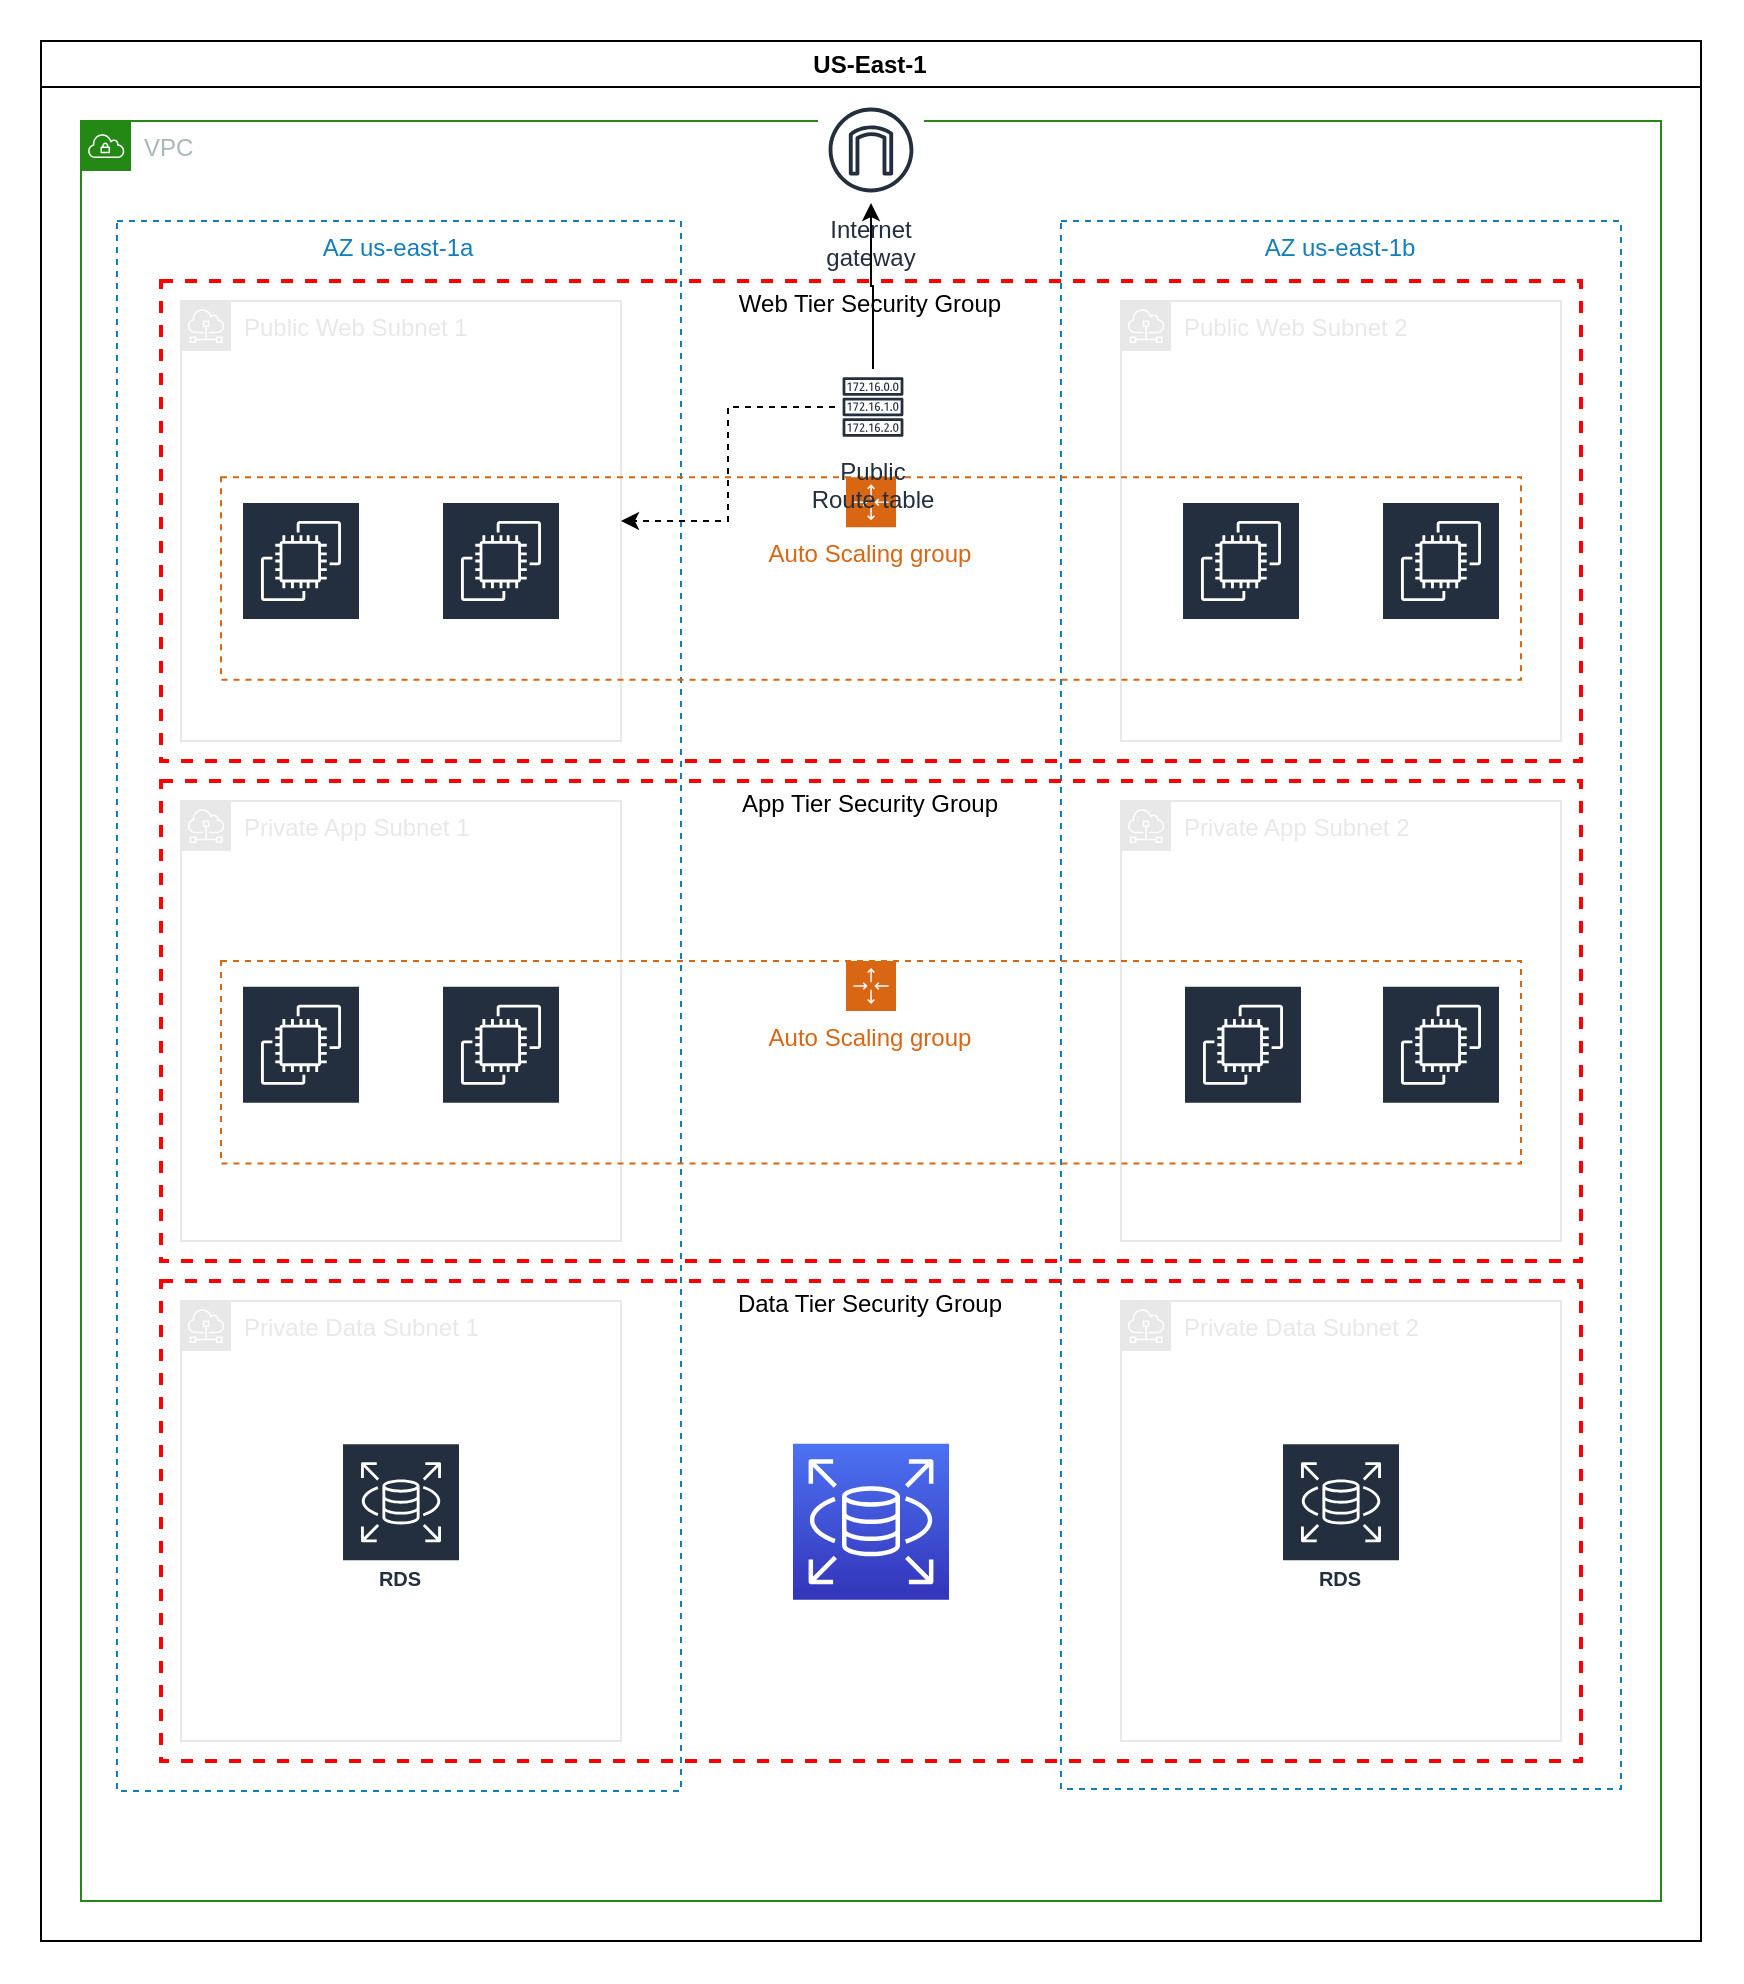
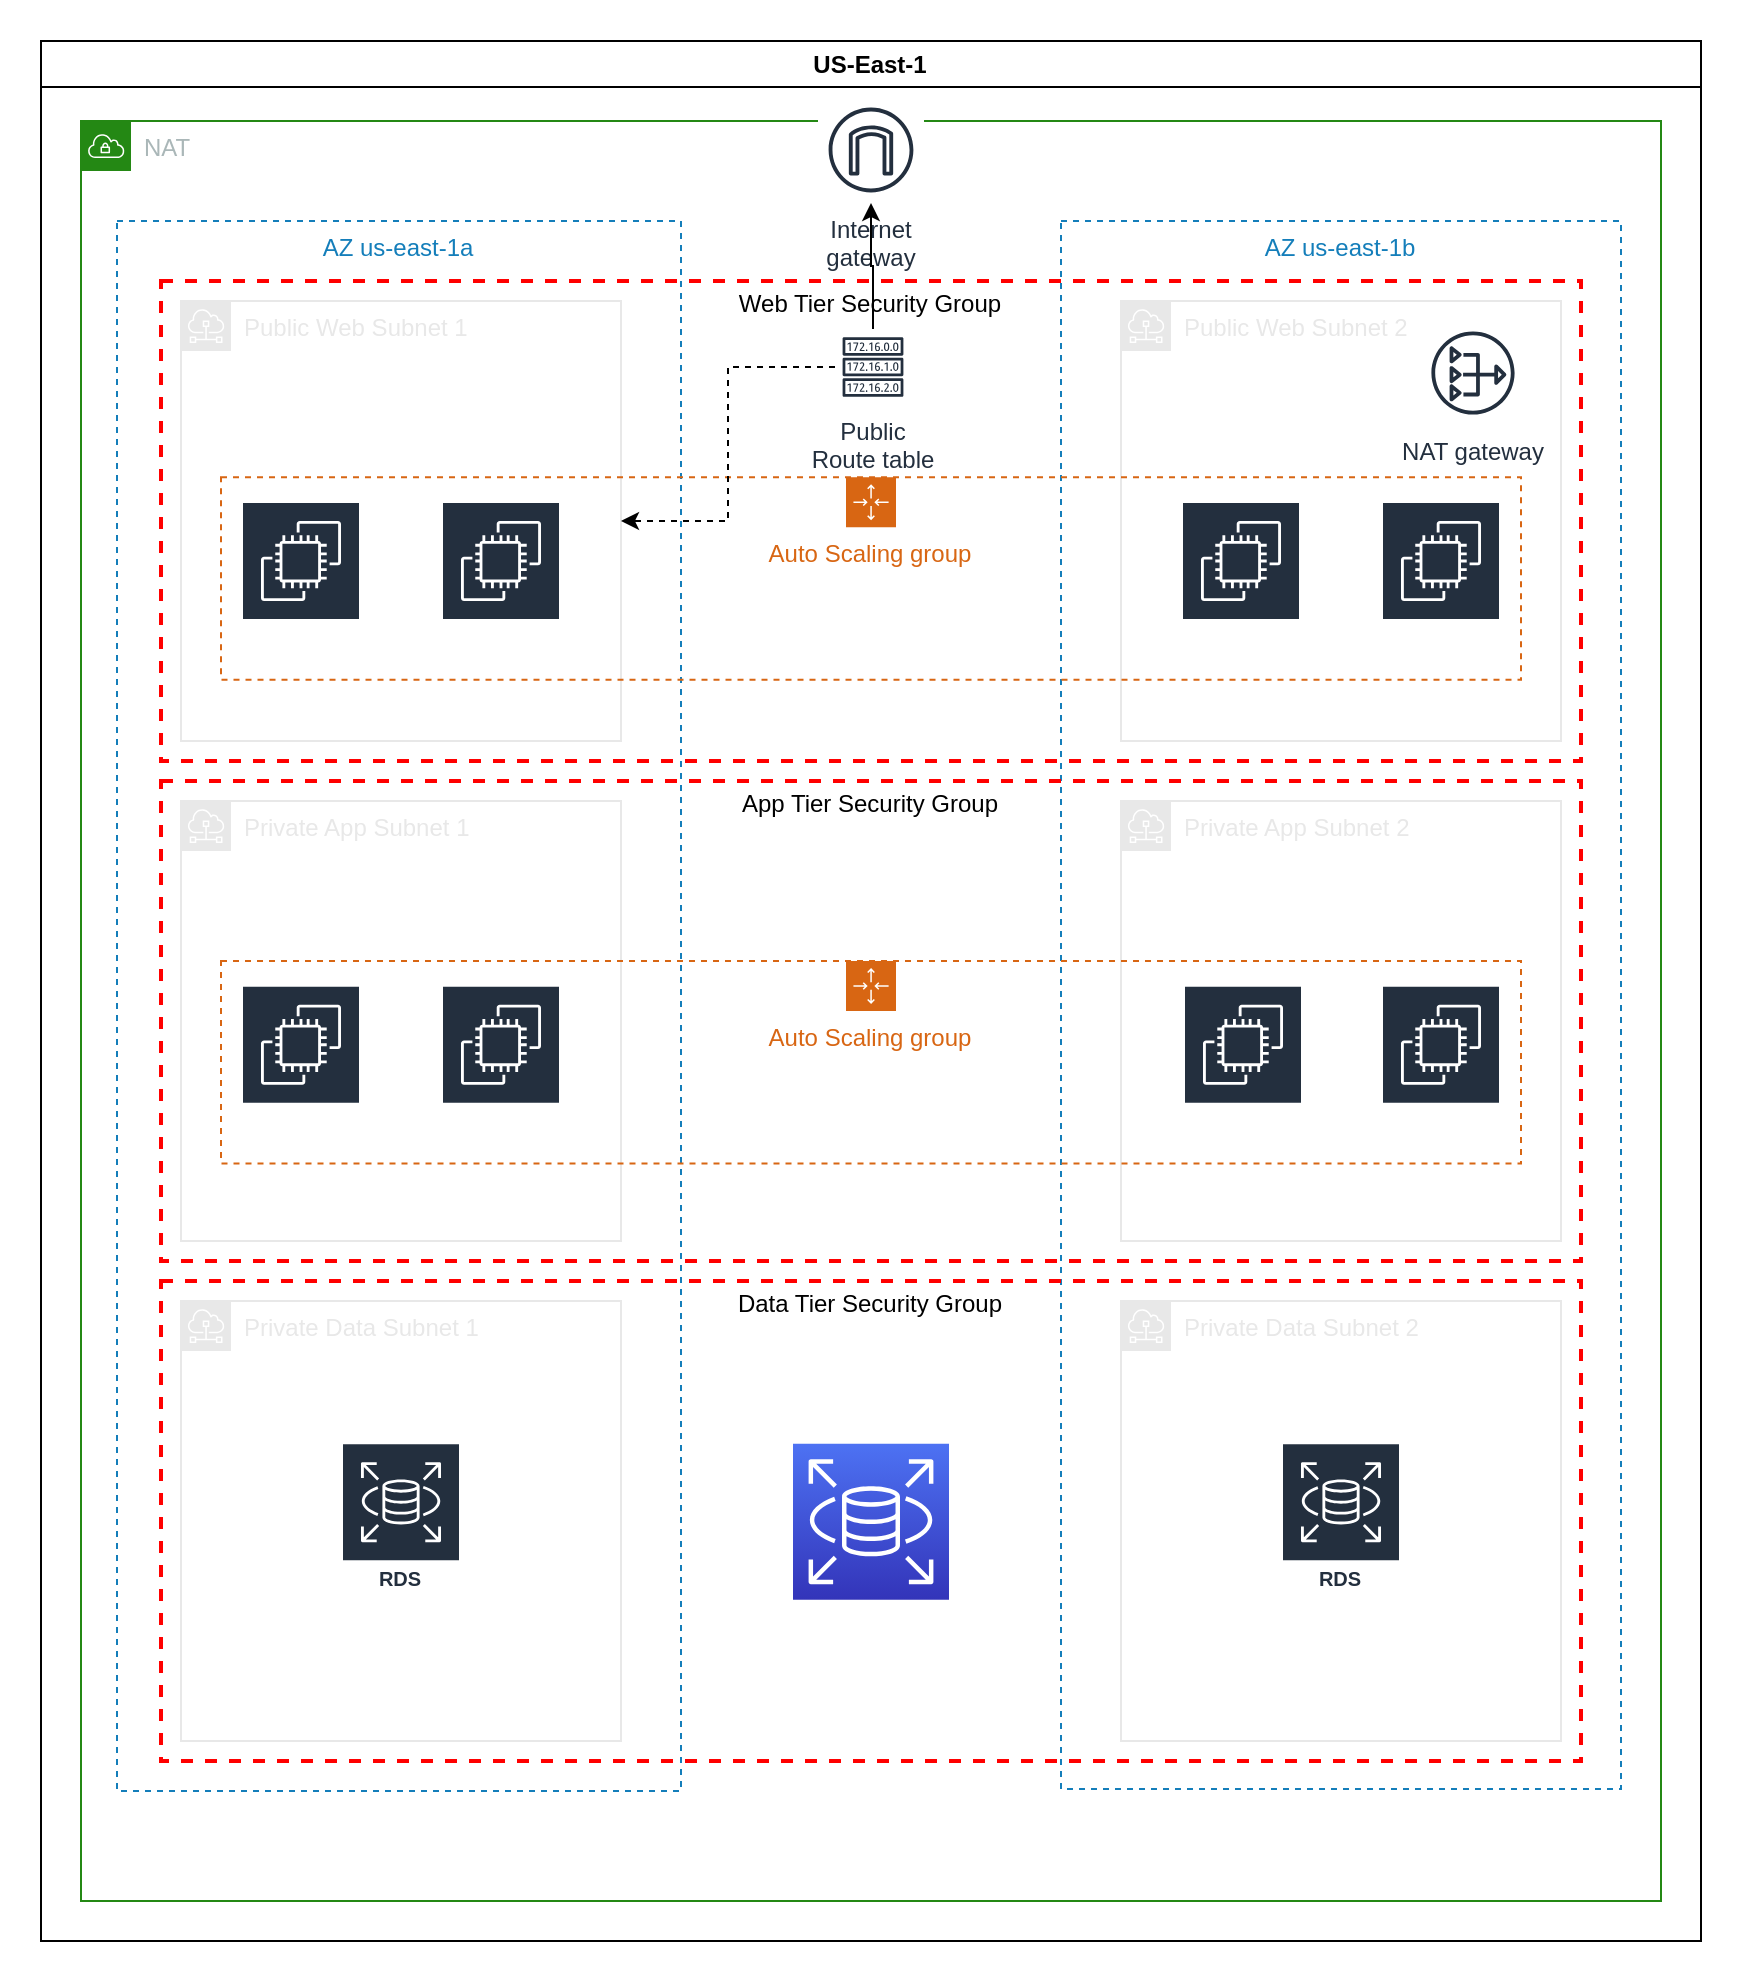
(165, 149) -> (165, 149)
none -> (1473, 373)
(873, 407) -> (873, 367)
